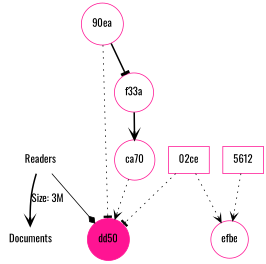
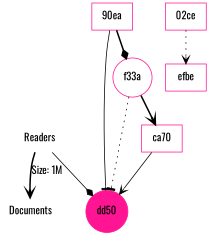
(102, 24) -> (112, 17)
(118, 57) -> (120, 40)
(105, 130) -> (104, 108)
(135, 160) -> (162, 139)
(243, 160) -> none
(123, 196) -> (138, 170)
(151, 198) -> (120, 142)
(48, 199) -> (47, 171)
(230, 239) -> (186, 78)
